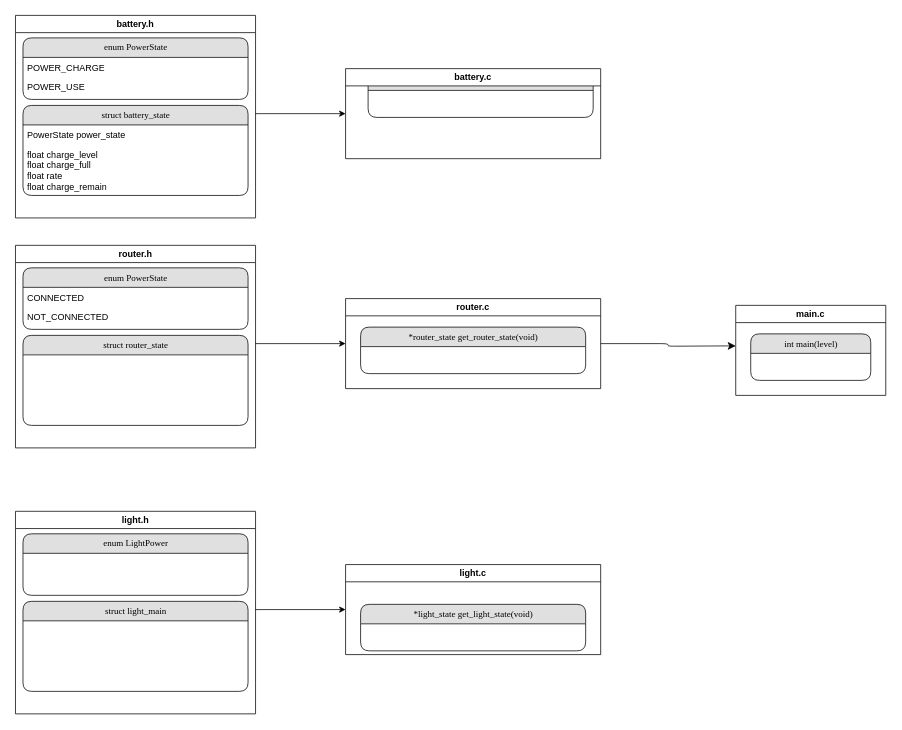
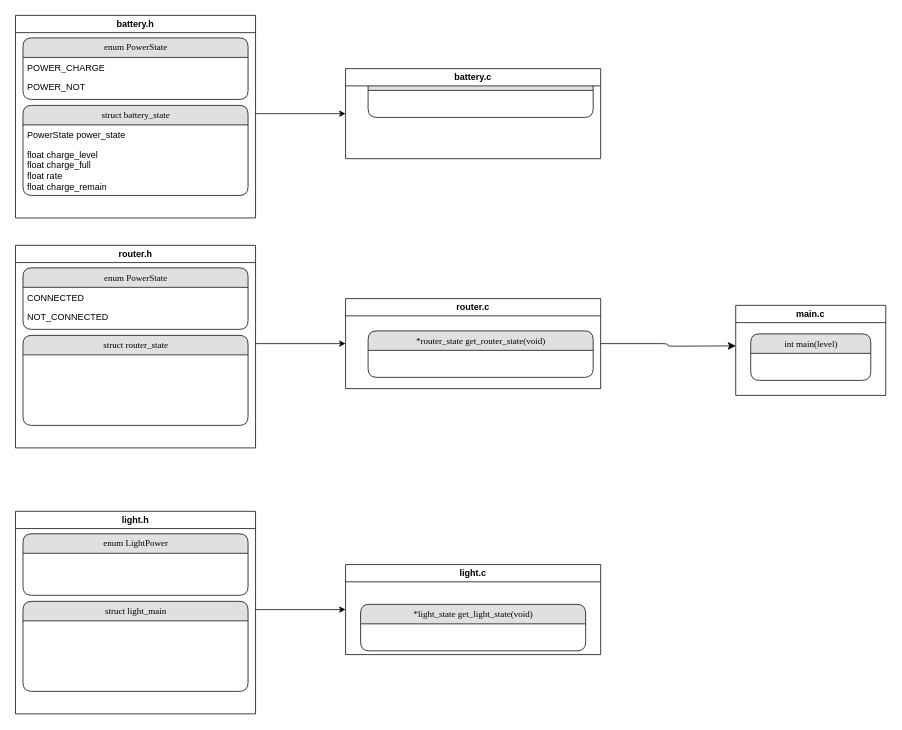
(50, 88) -> (50, 88)
(473, 350) -> (480, 354)
